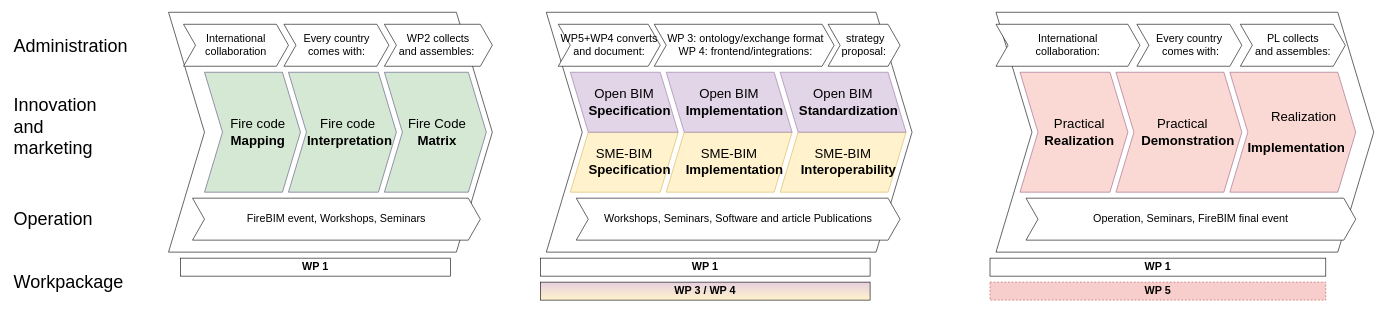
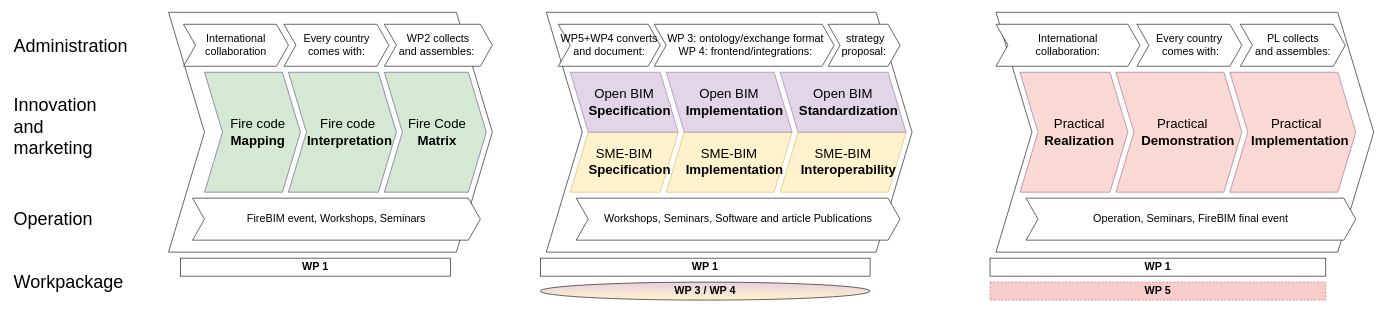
(1293, 132) -> (1293, 132)
(705, 291) -> (705, 291)
